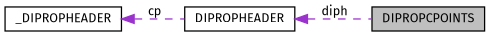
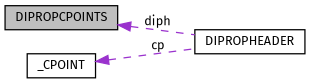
(63, 19) -> (61, 66)
(340, 19) -> (163, 31)
